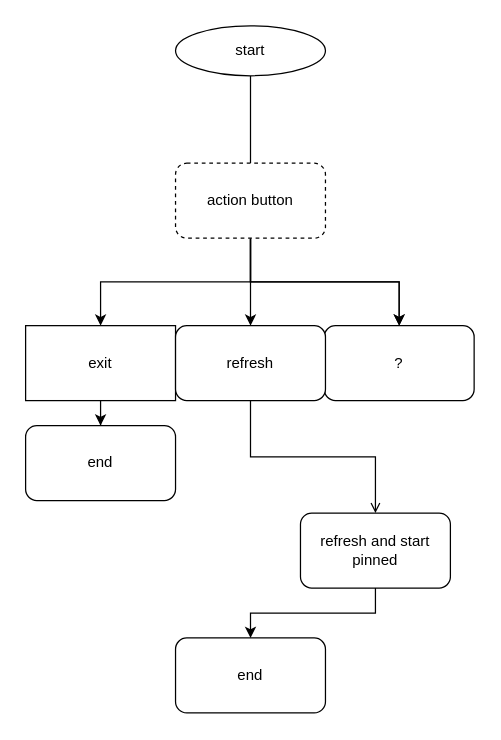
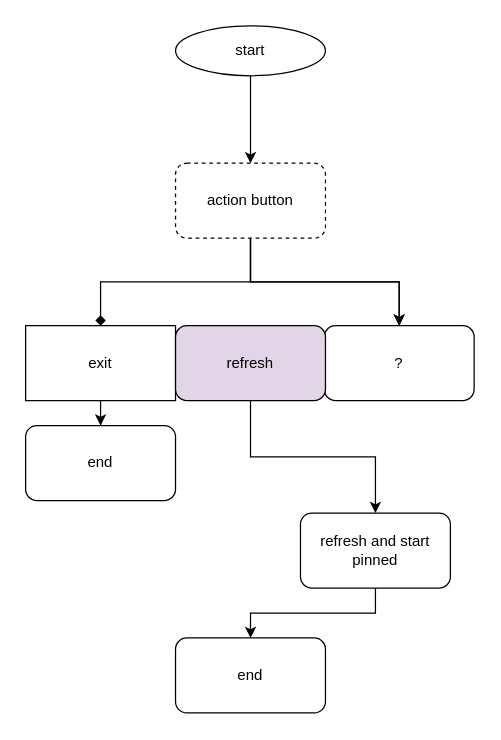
(251, 156) -> (251, 153)
(251, 301) -> none
(101, 316) -> (101, 315)
(251, 363) -> (251, 363)
(376, 505) -> (376, 503)
